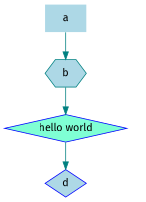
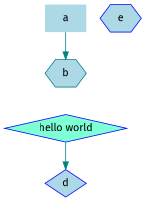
none -> (121, 18)
(66, 97) -> none
